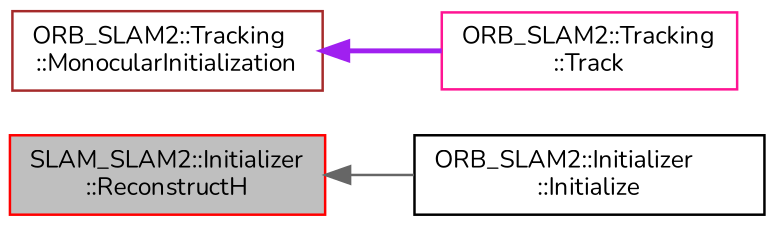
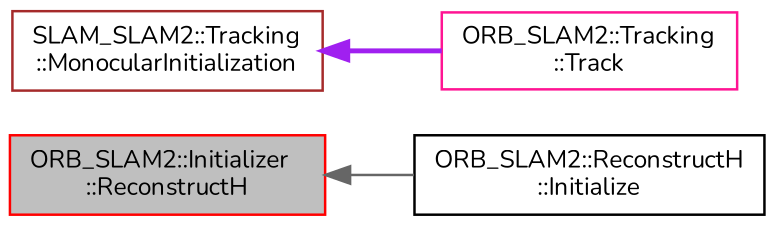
(168, 51) -> (168, 51)
(168, 175) -> (168, 175)
(589, 175) -> (589, 175)
